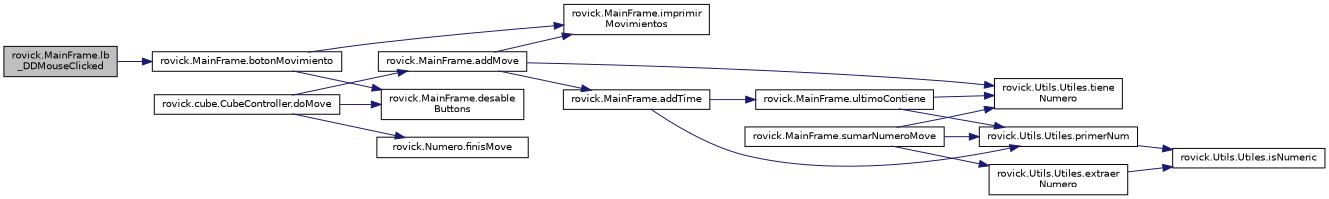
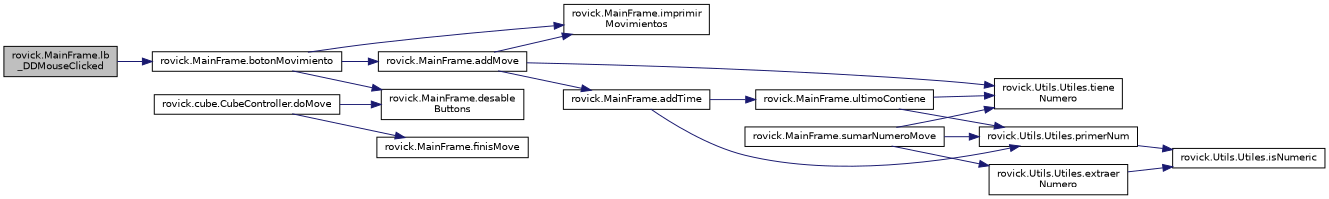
(334, 86) -> (355, 62)
(453, 147) -> (453, 147)
